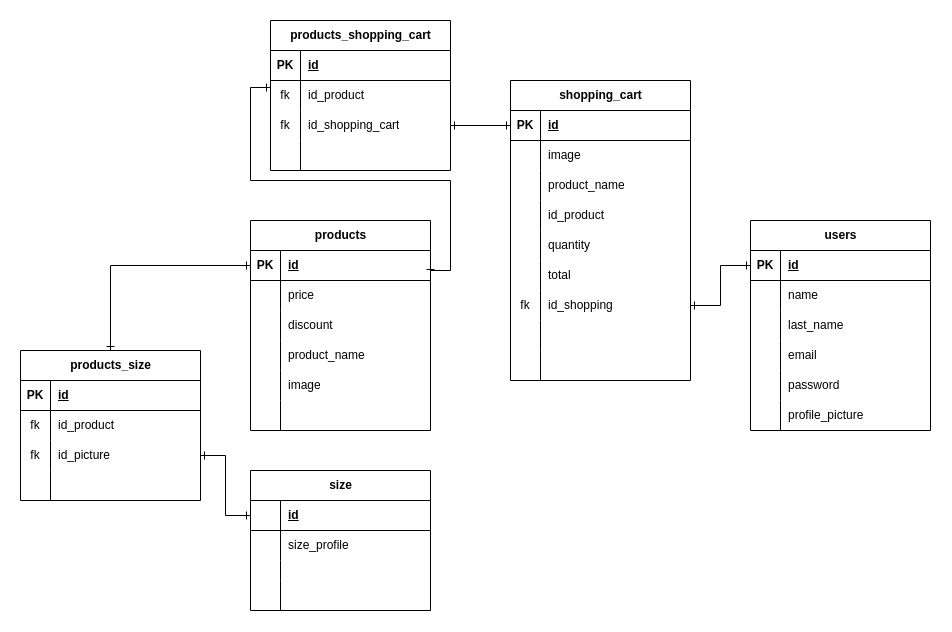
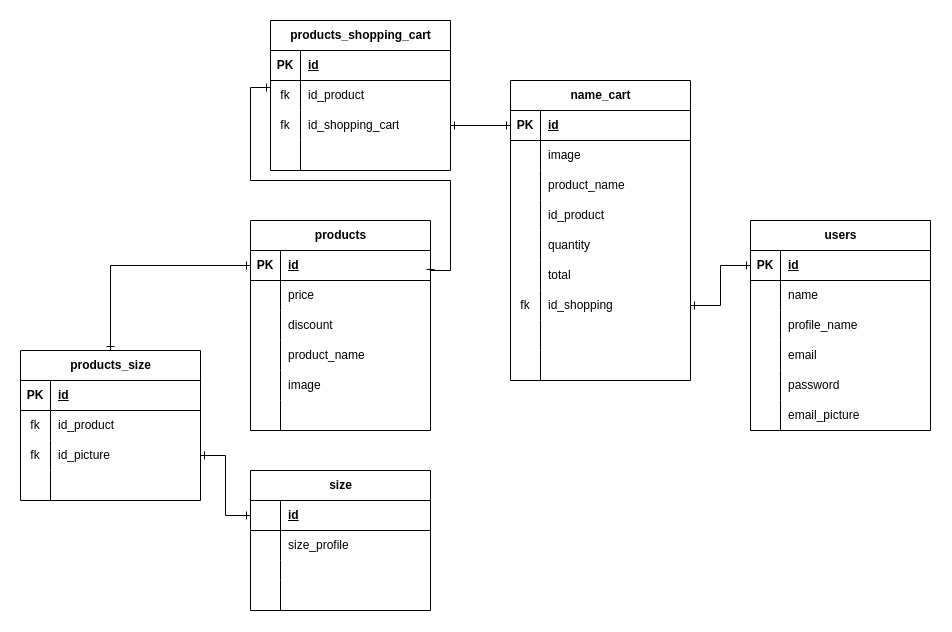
(601, 96) -> (601, 96)
(817, 326) -> (826, 326)
(834, 416) -> (828, 416)
